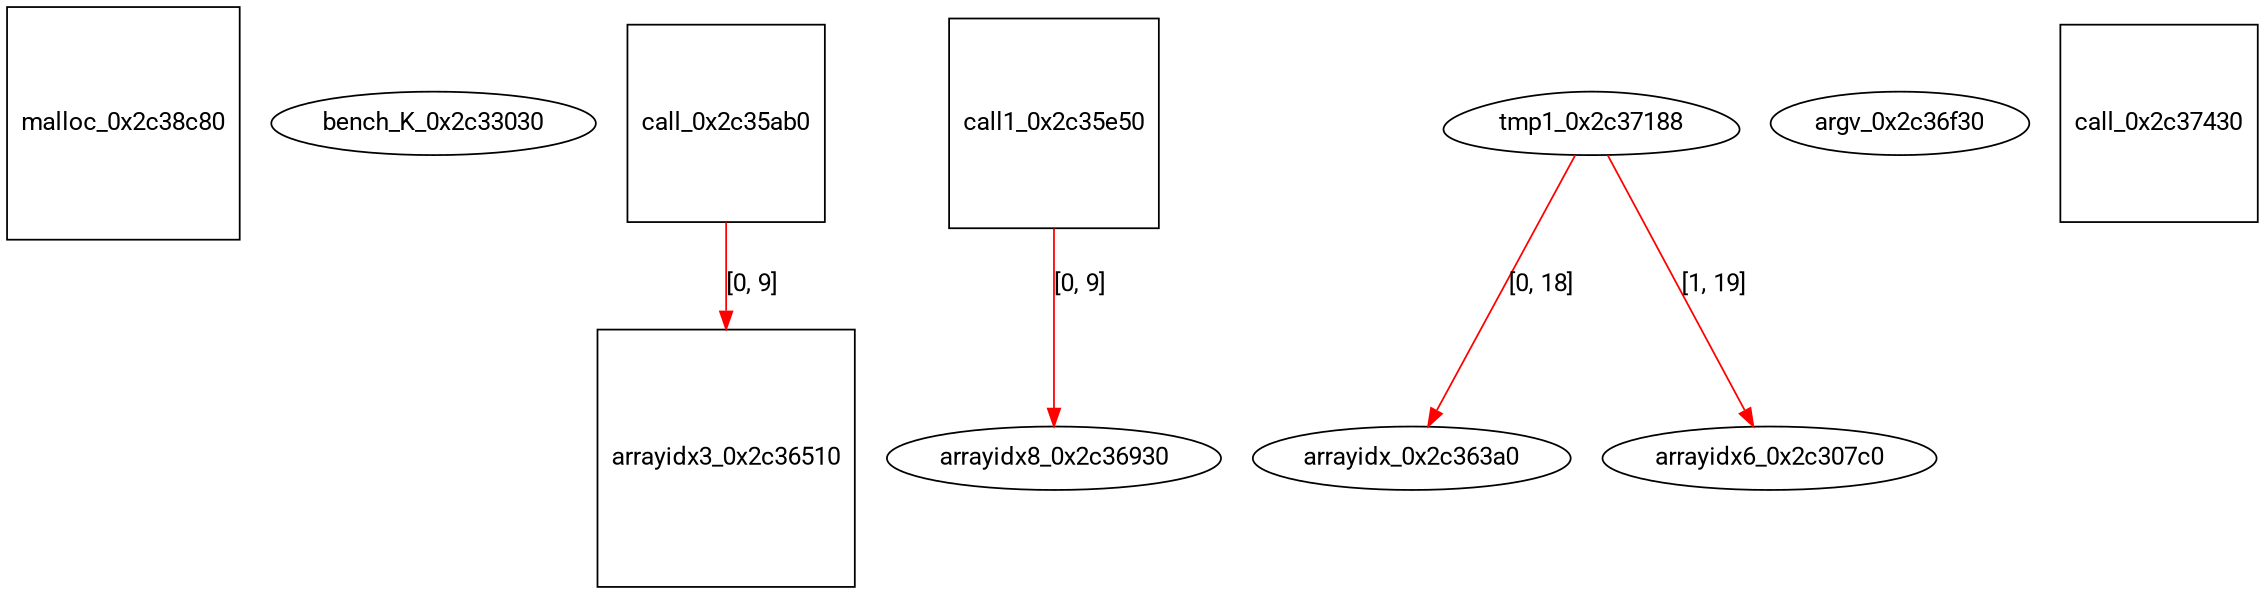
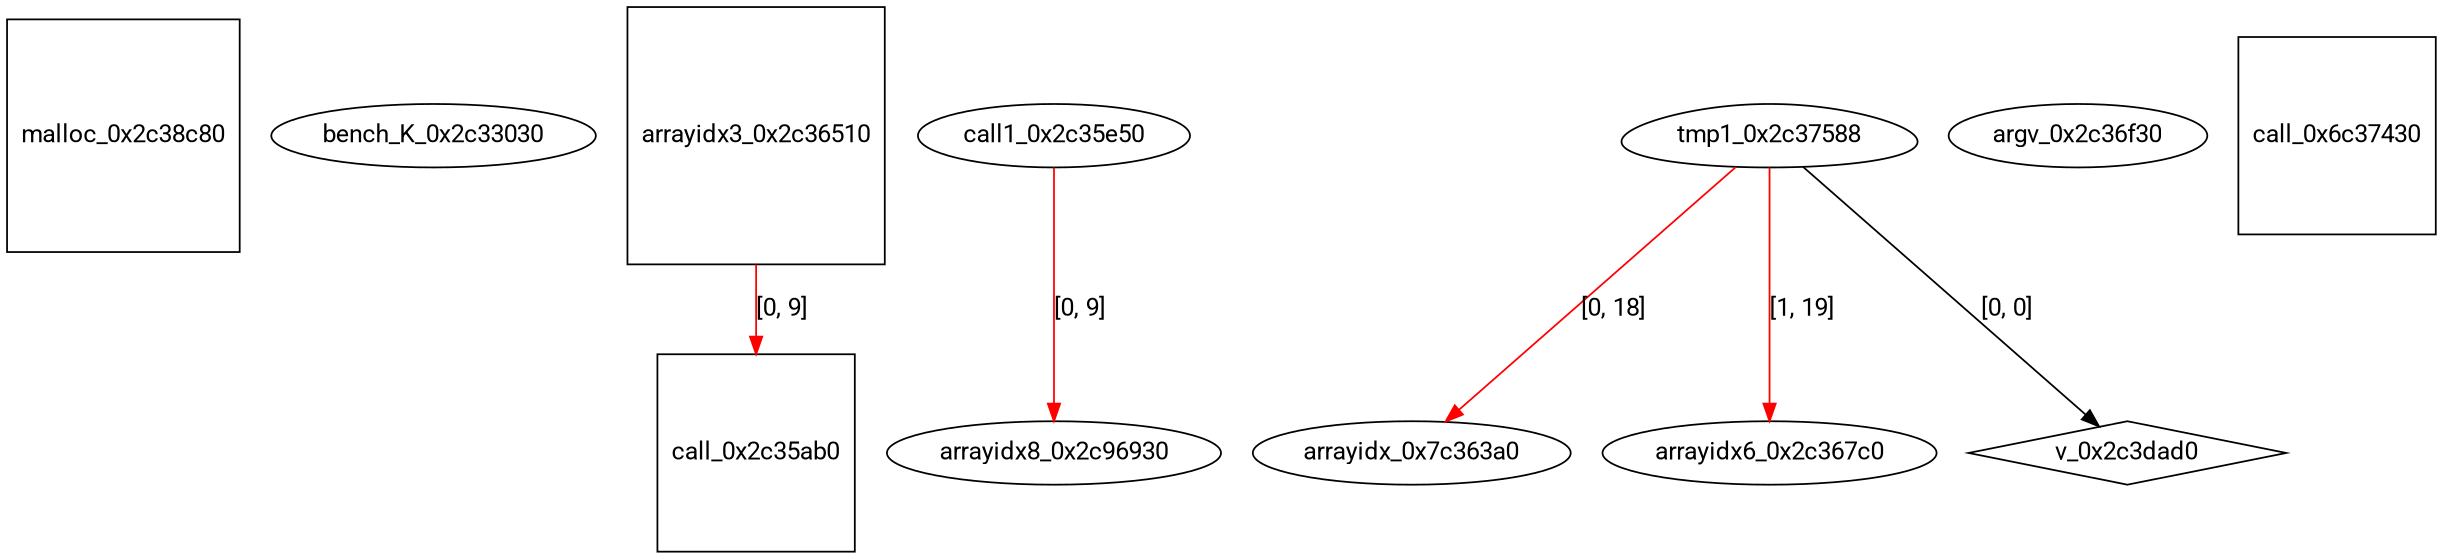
(1054, 123) -> (1054, 136)
(1592, 123) -> (1770, 136)
(2159, 123) -> (2337, 136)
(726, 266) -> (756, 300)
none -> (2127, 453)
(1054, 458) -> (1054, 453)
(1412, 458) -> (1412, 453)
(1770, 458) -> (1770, 453)
